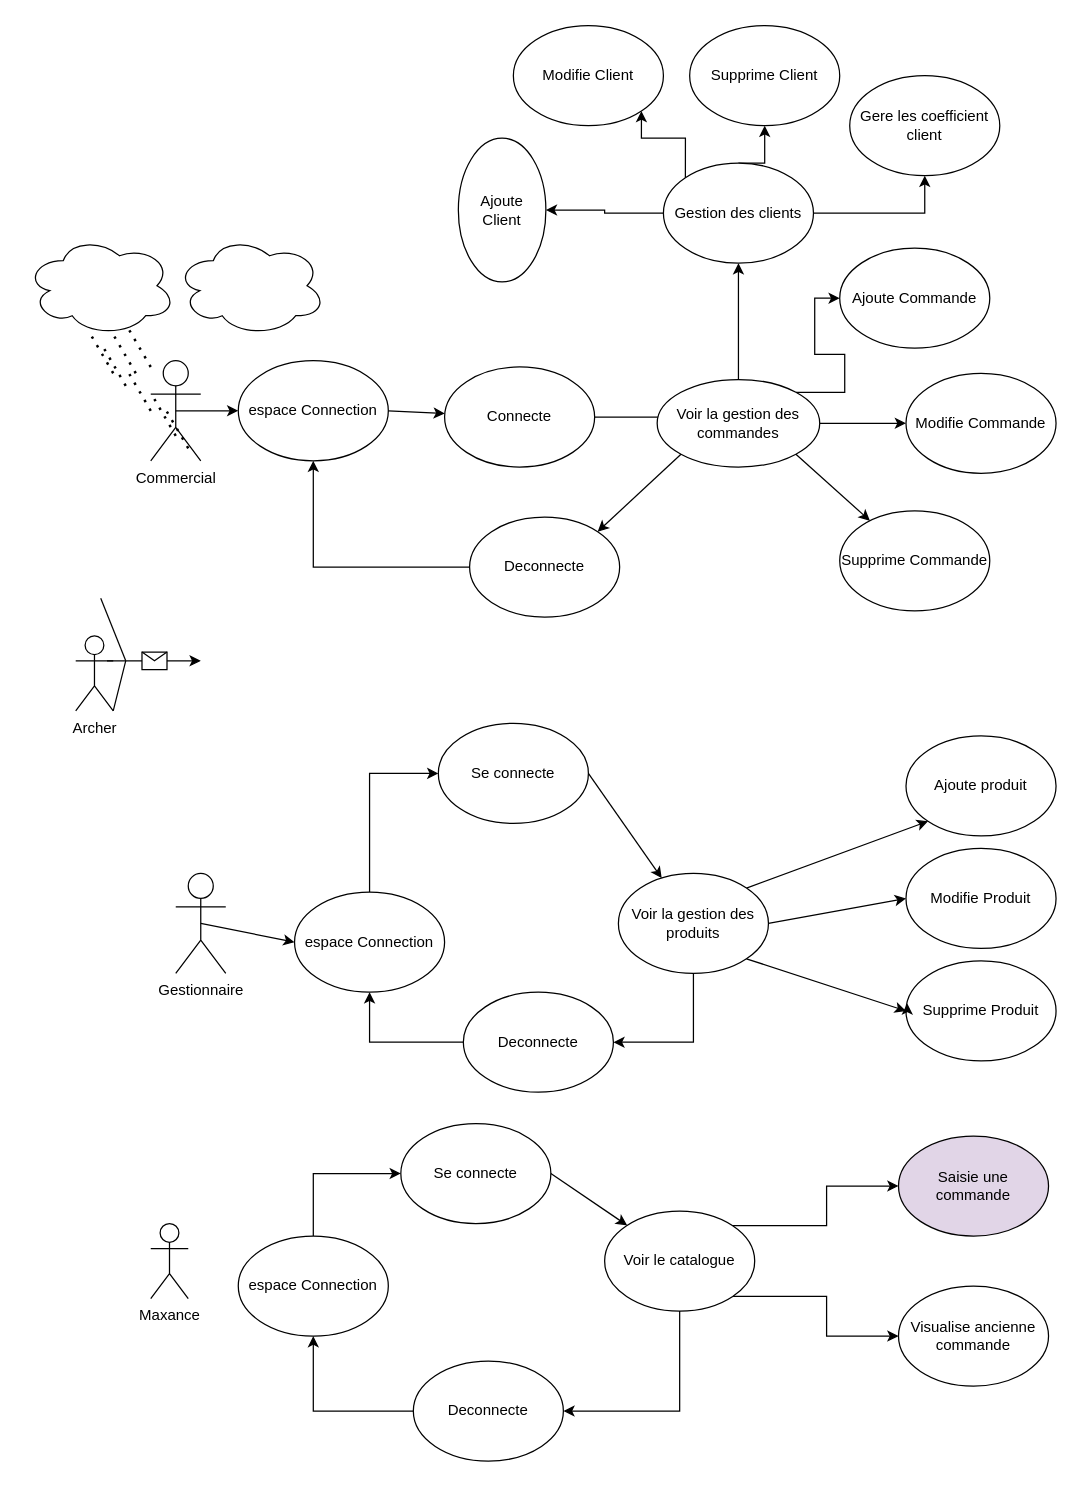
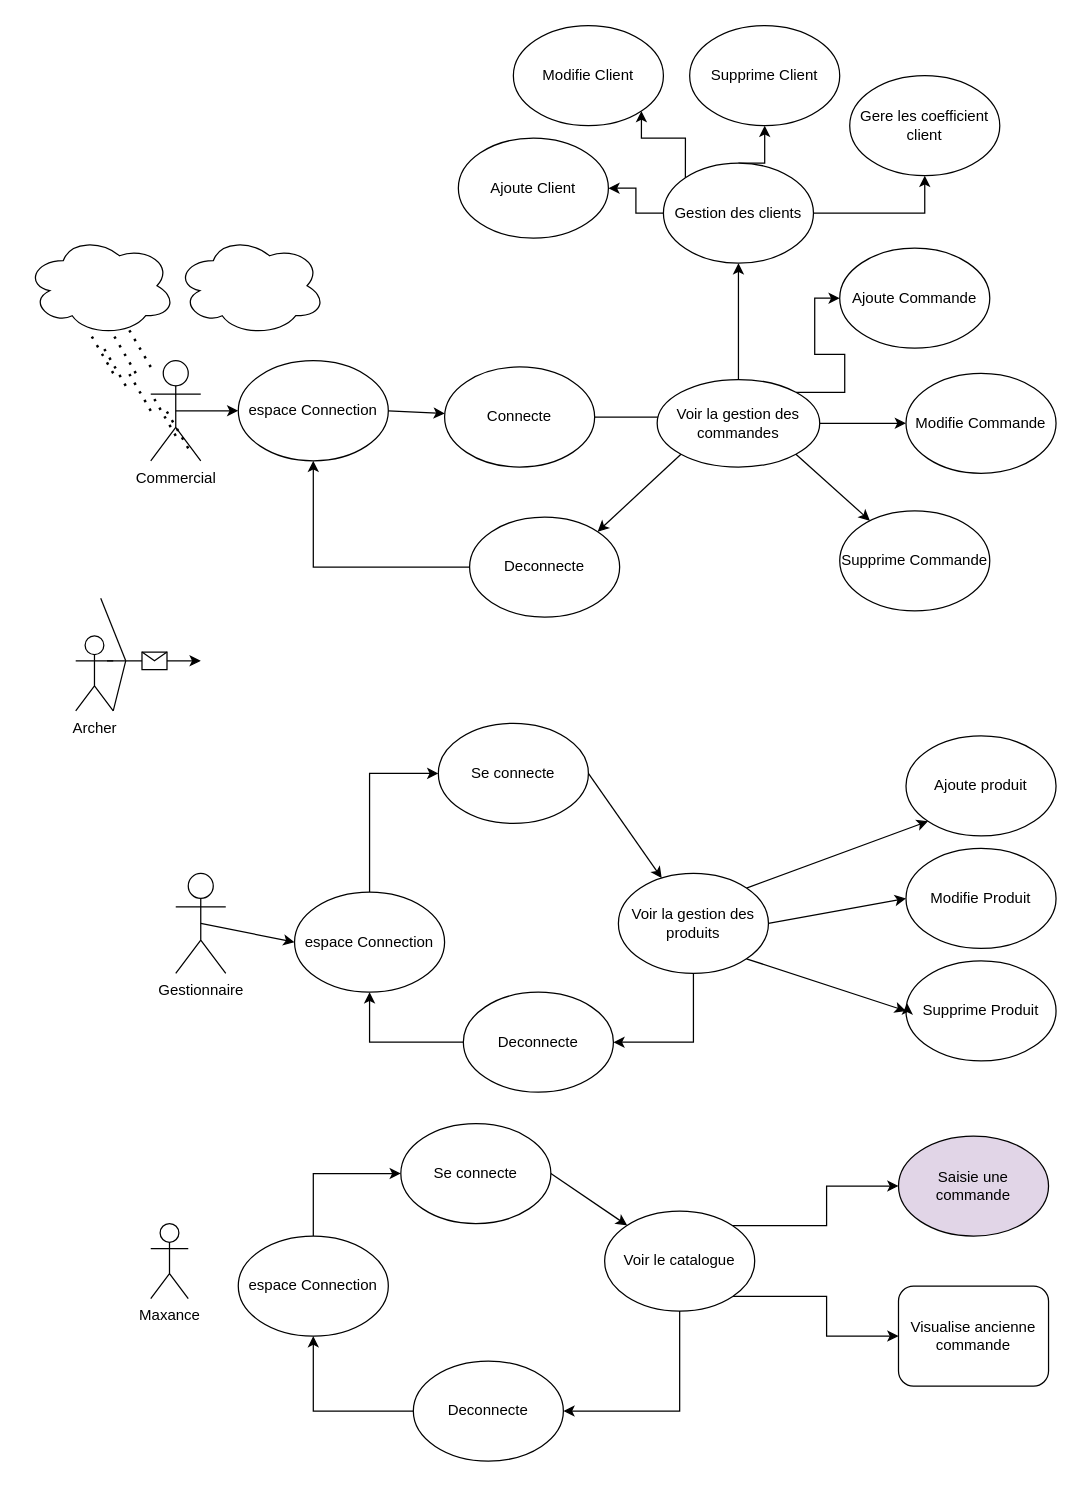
(502, 210) -> (533, 188)
(973, 1336) -> (973, 1336)
